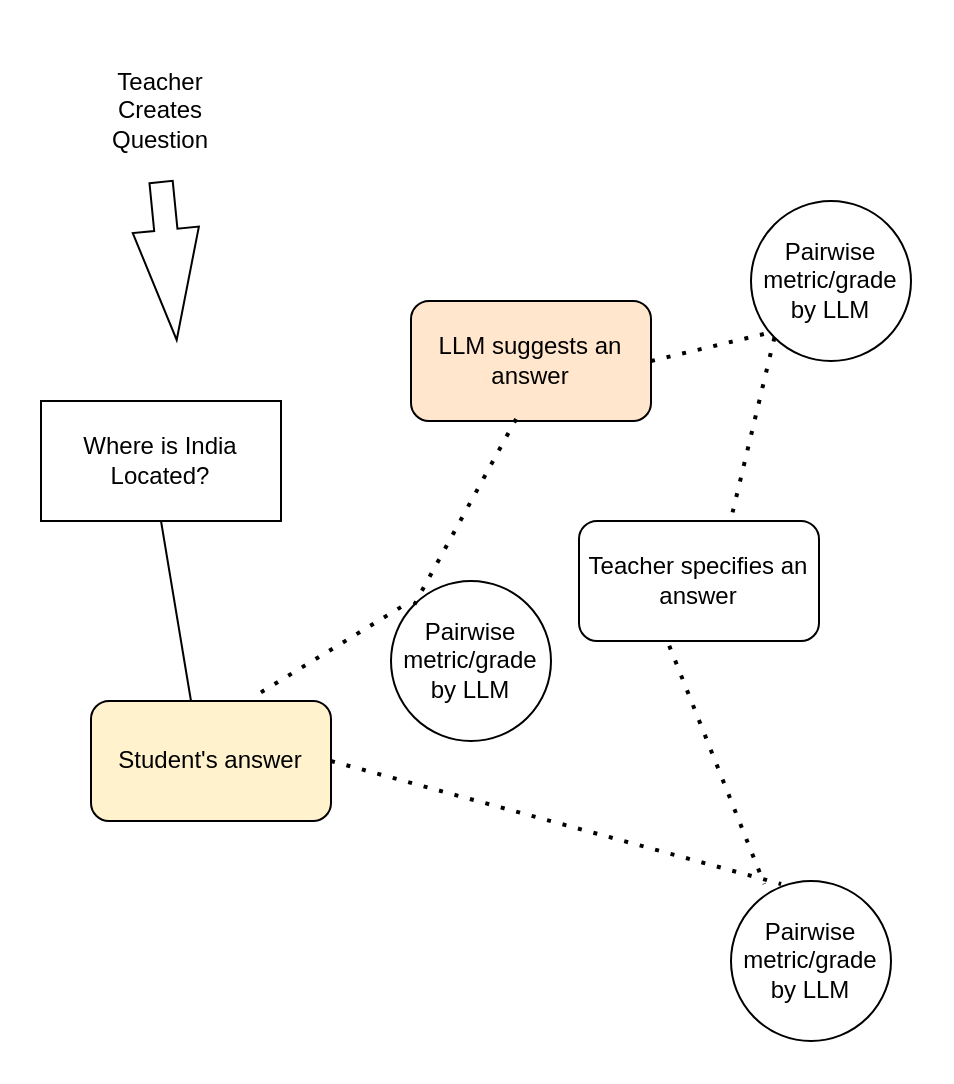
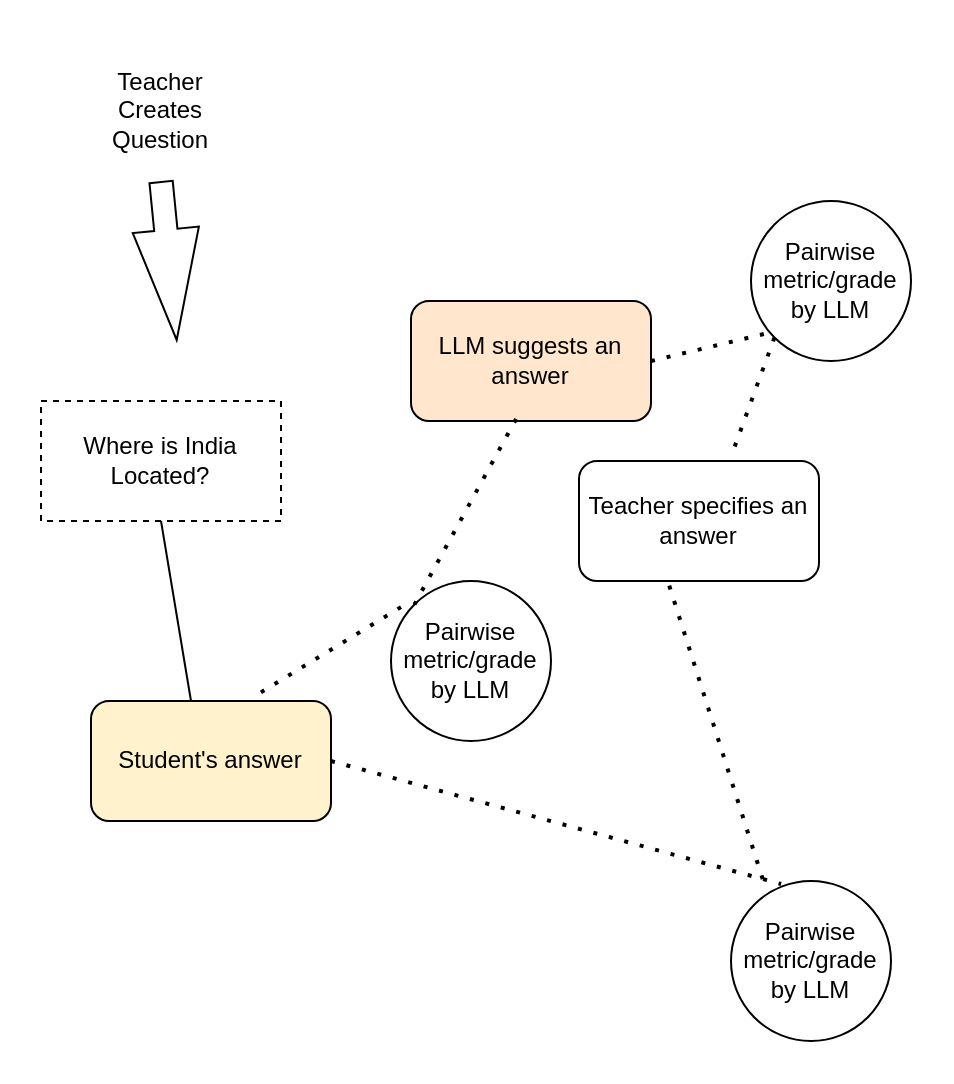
(161, 461) -> (161, 461)
(699, 581) -> (699, 521)
